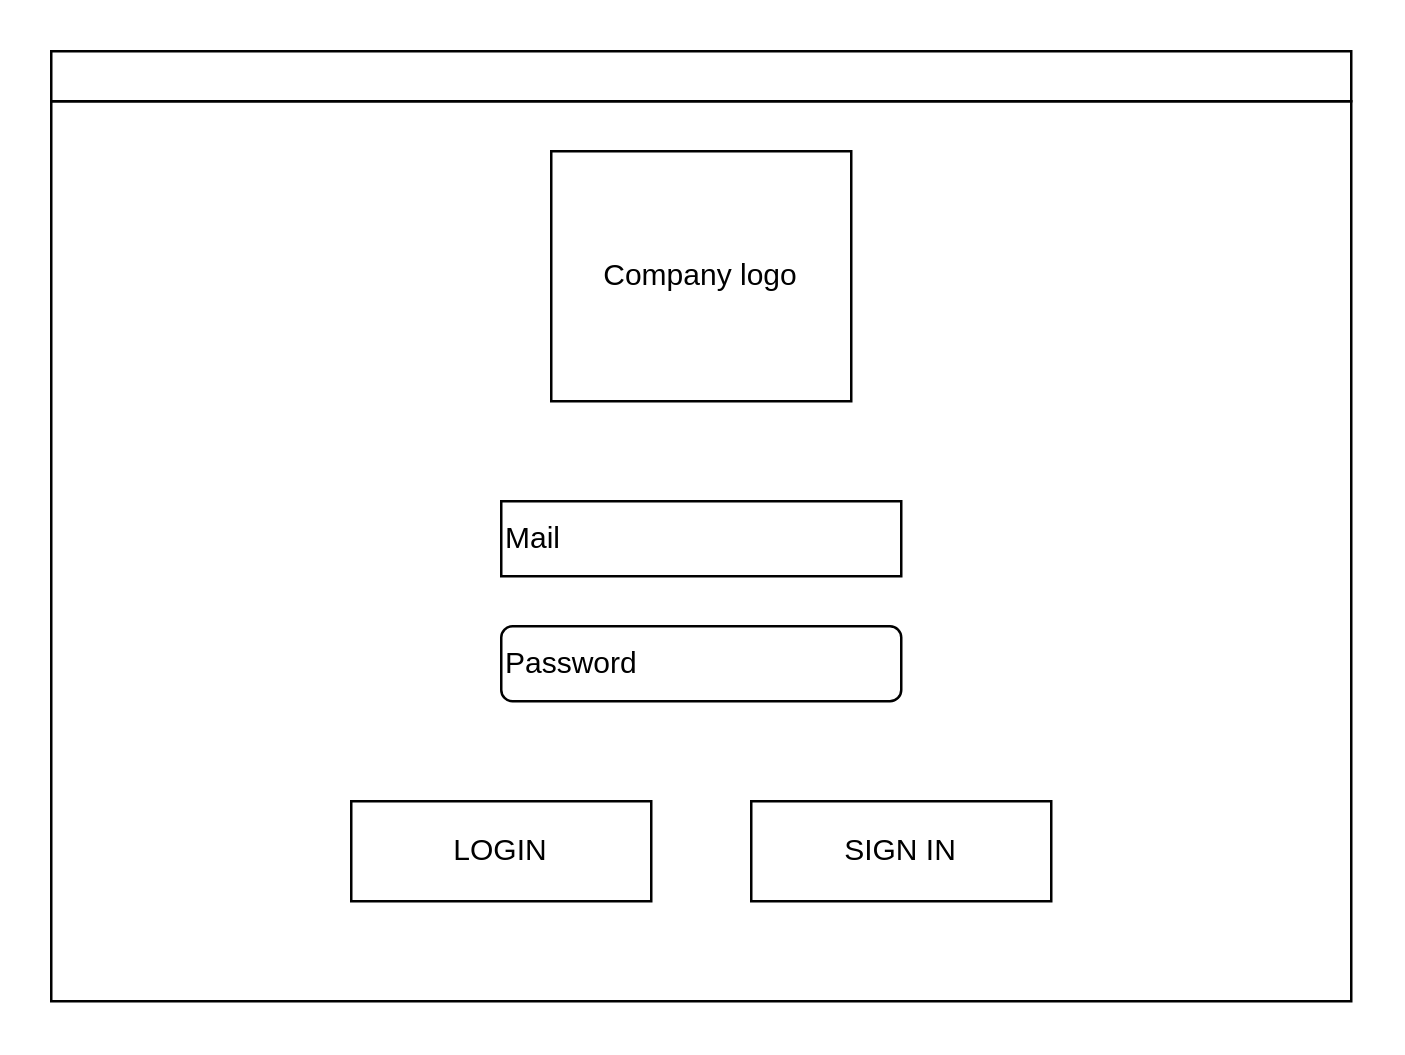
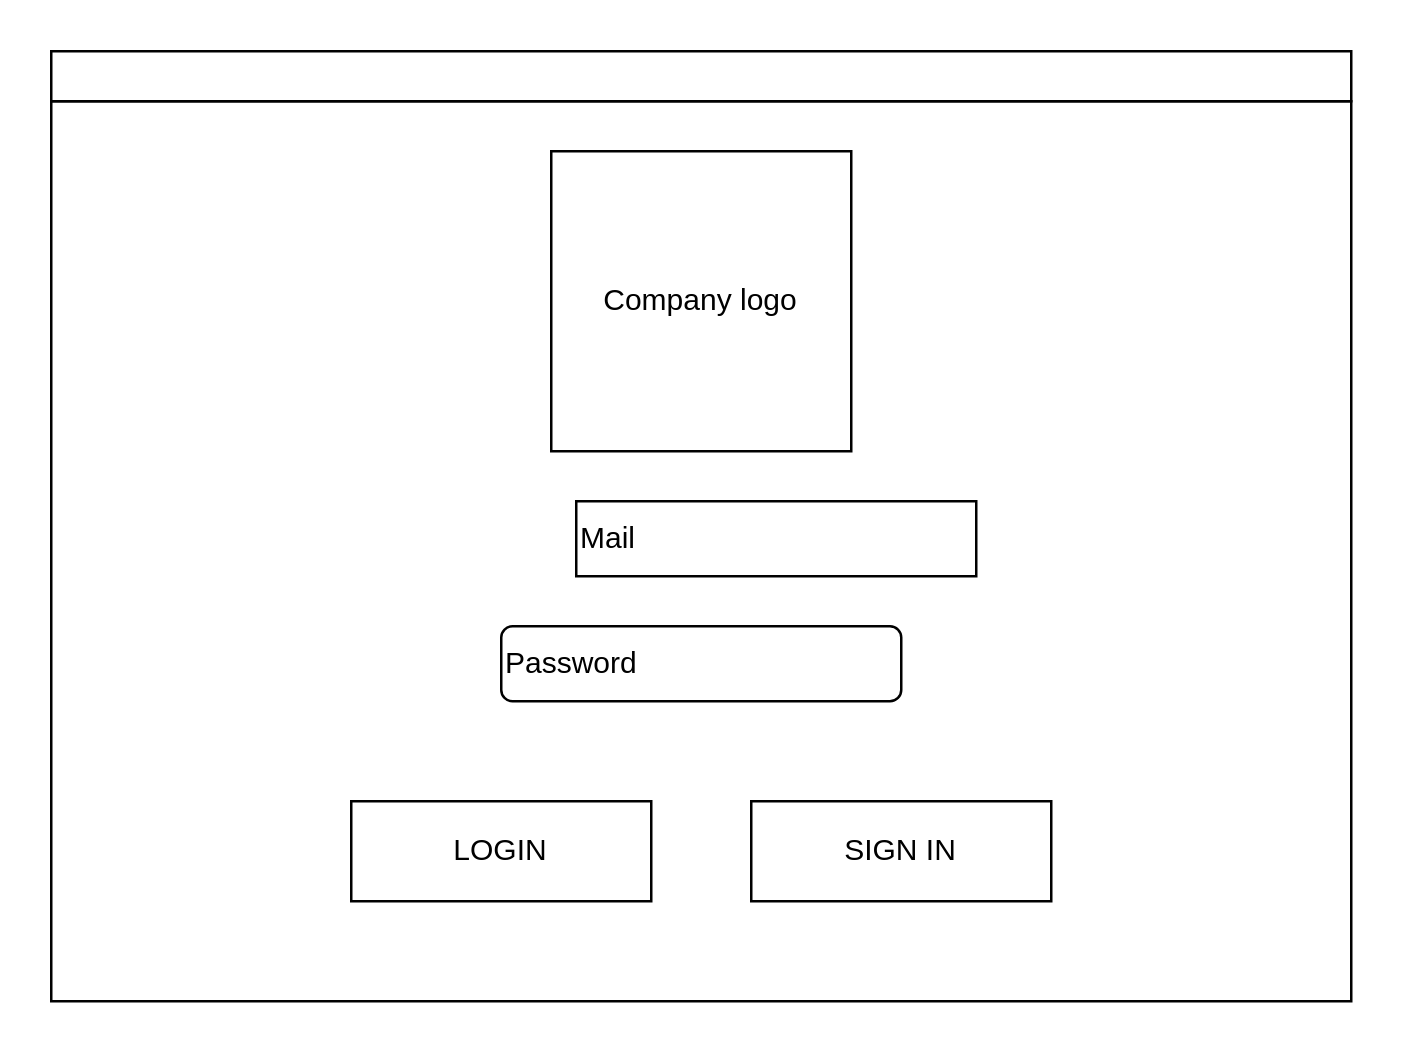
(701, 276) -> (701, 301)
(701, 539) -> (776, 539)
